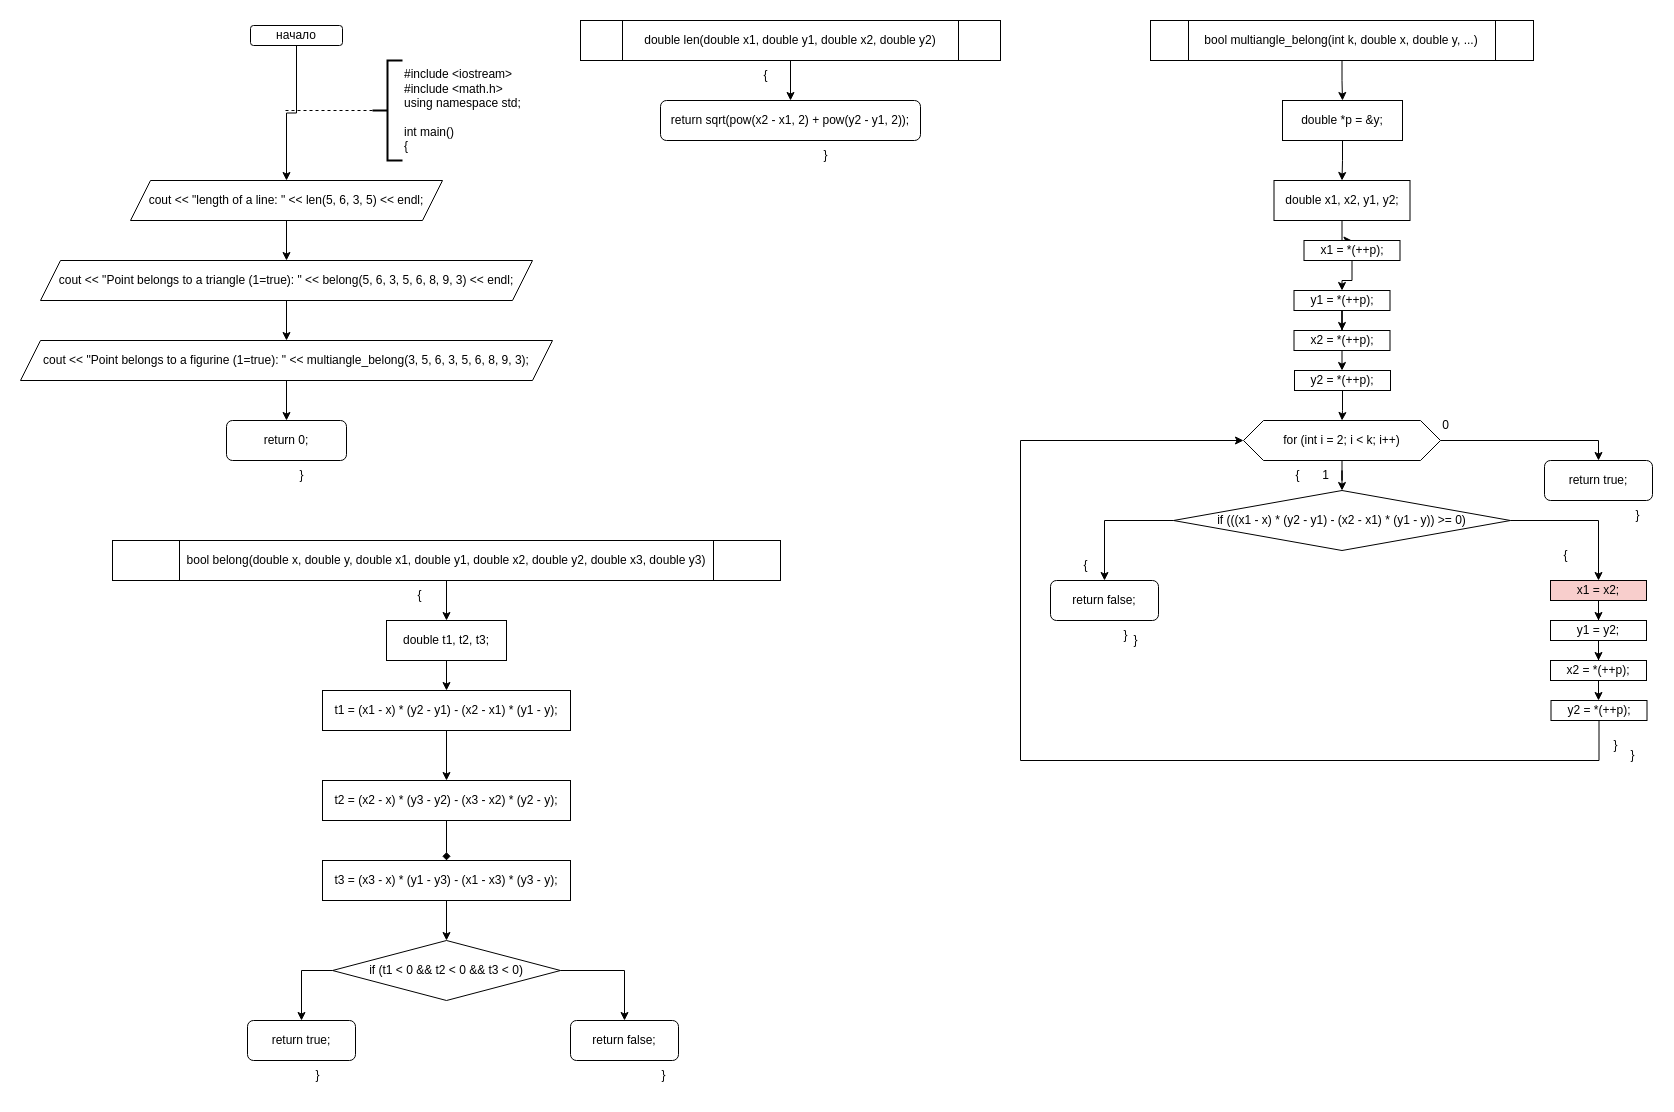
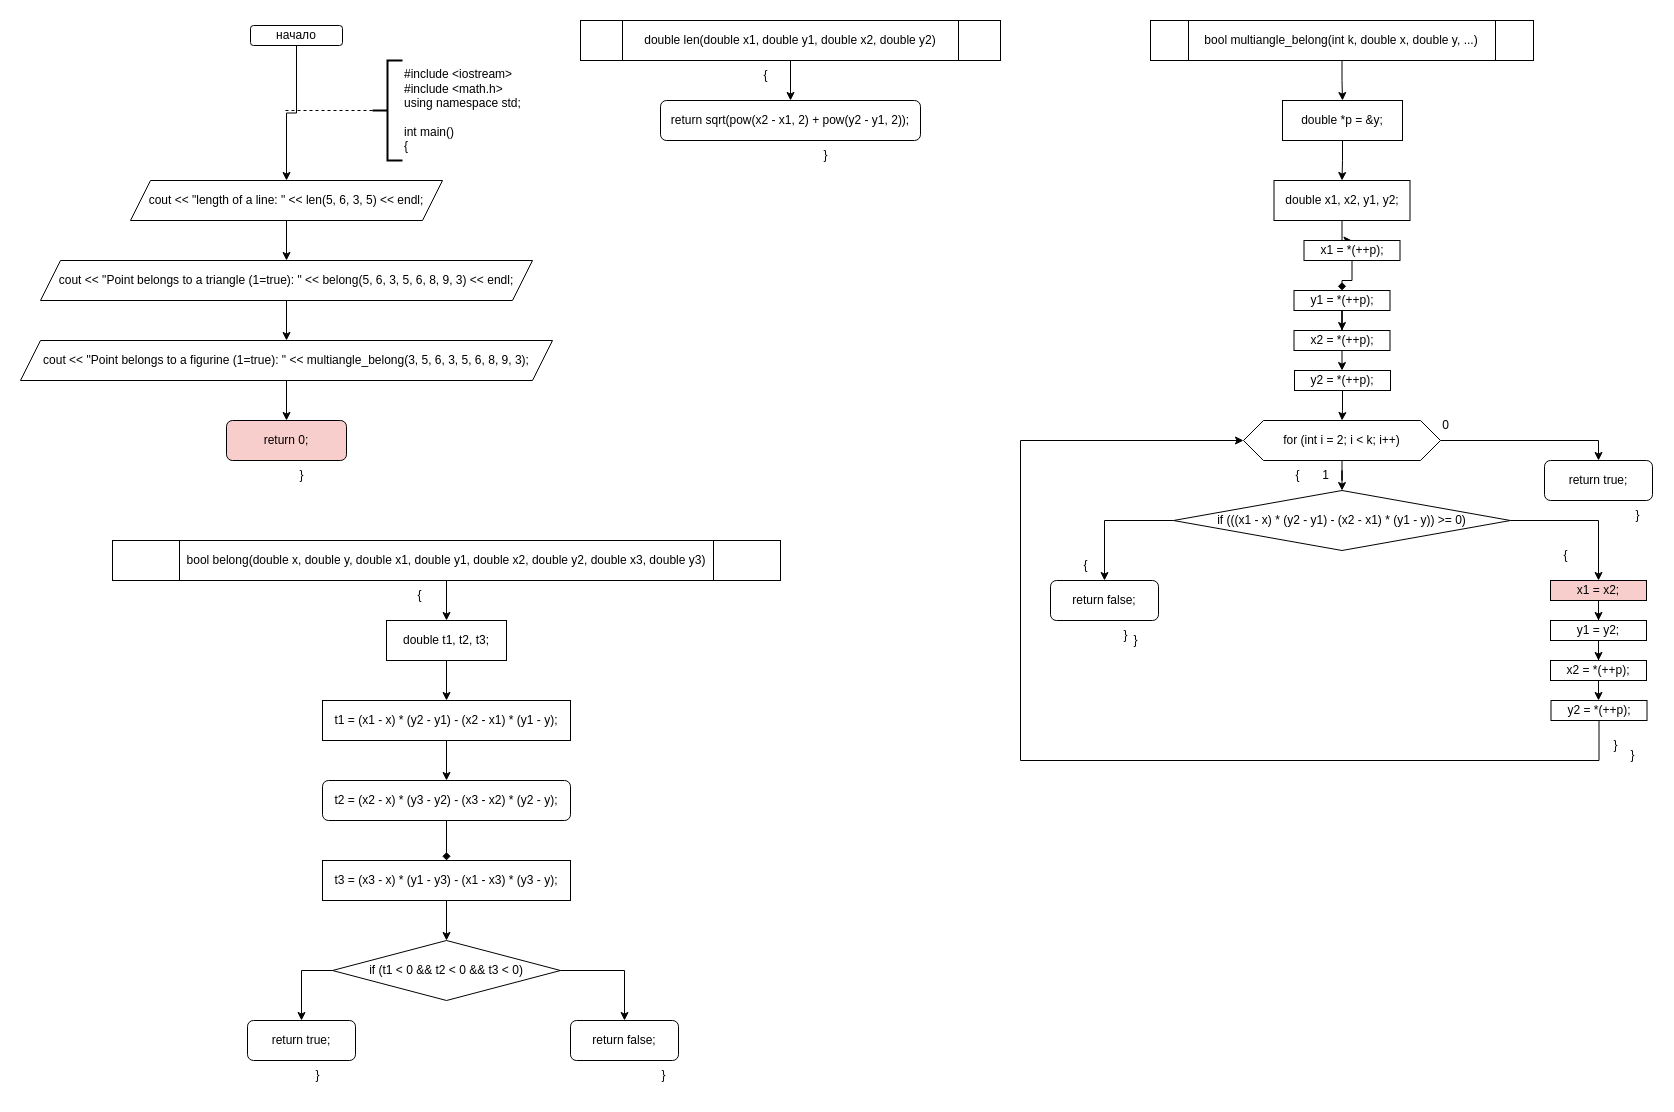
(1343, 281) -> (1344, 281)
(287, 441) -> (287, 441)
(447, 711) -> (447, 721)
(447, 801) -> (447, 801)
